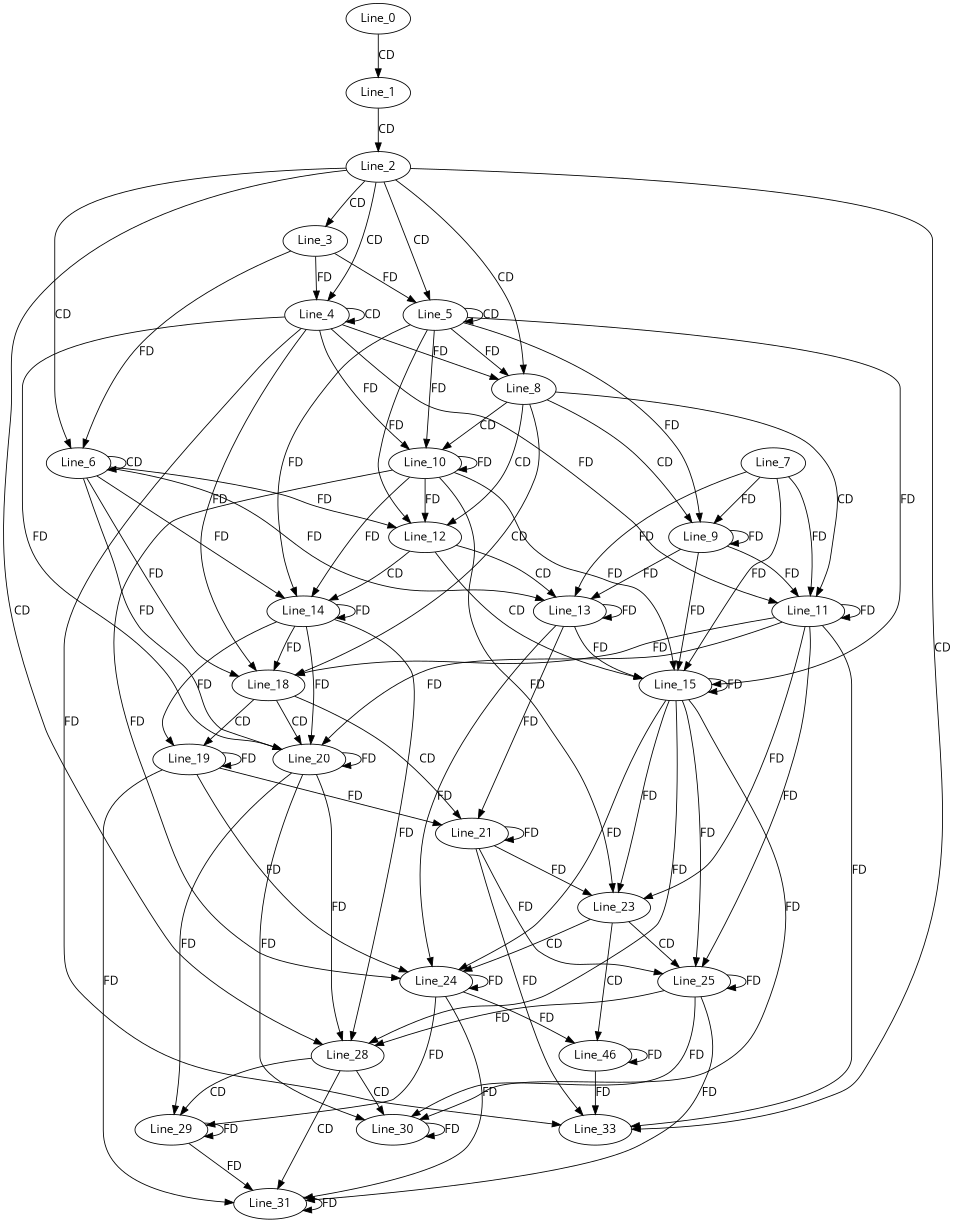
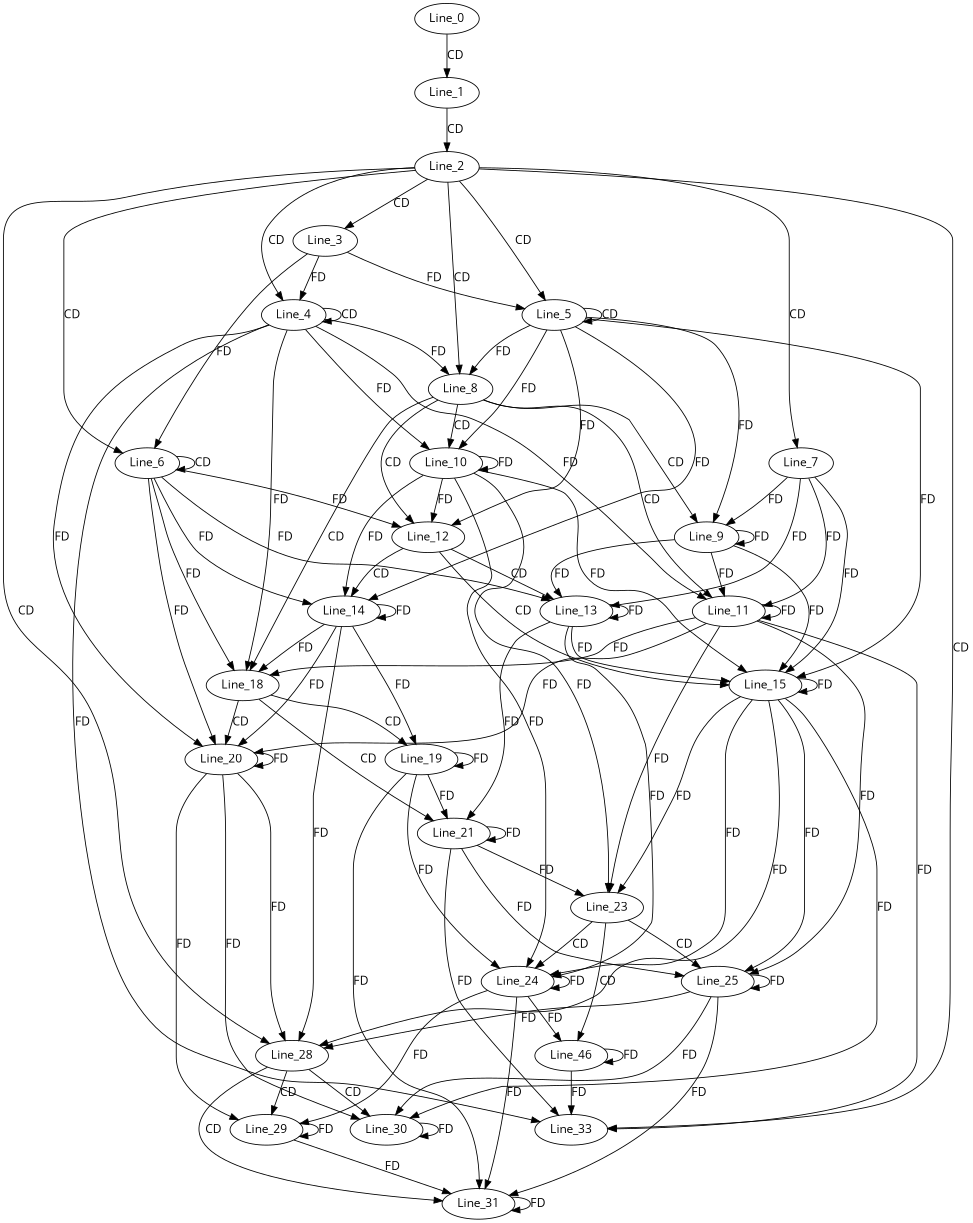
none -> (742, 199)
